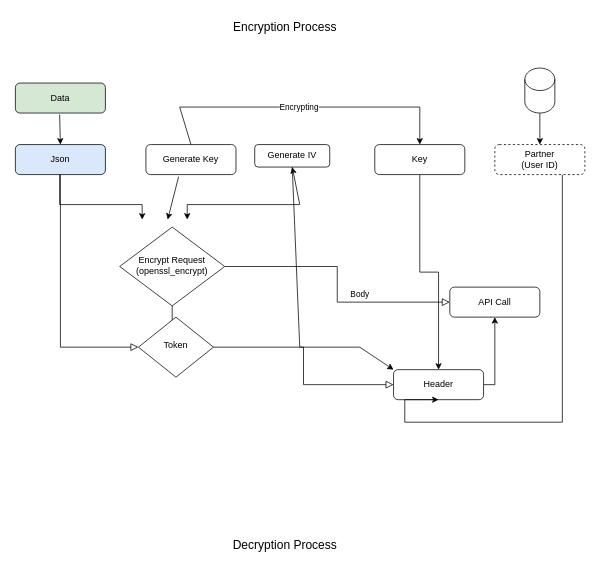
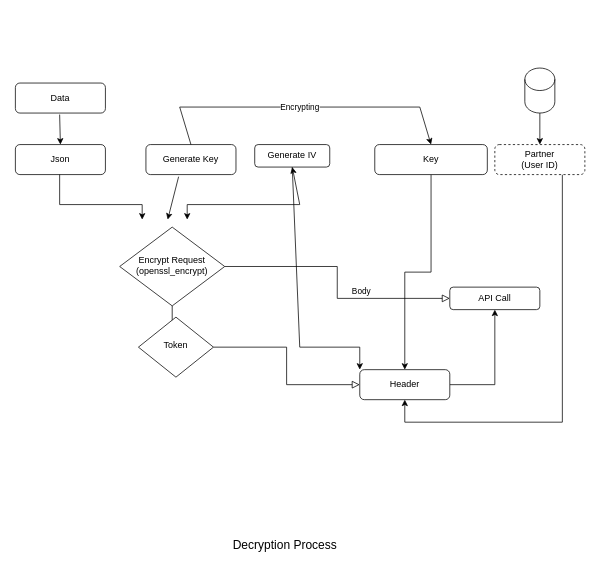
(285, 27) -> none
(60, 98) -> (60, 98)
(60, 159) -> (60, 159)
(420, 159) -> (431, 159)
(495, 302) -> (495, 298)
(60, 312) -> none
(438, 384) -> (405, 384)
